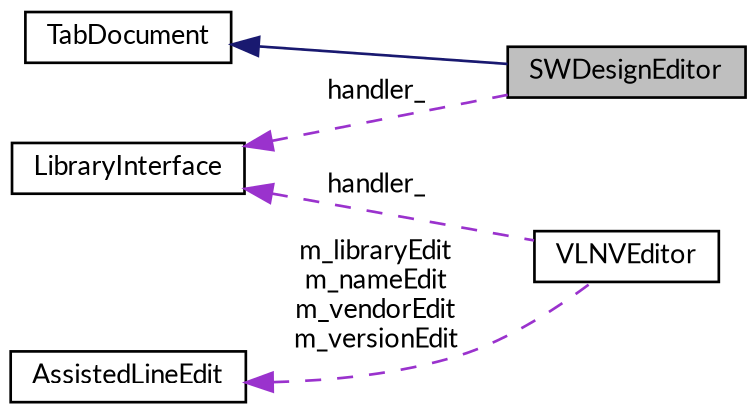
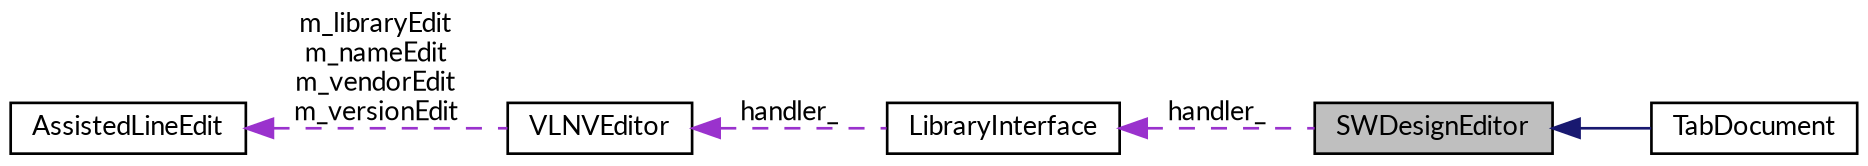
(383, 55) -> (1615, 128)
(403, 217) -> (803, 128)
